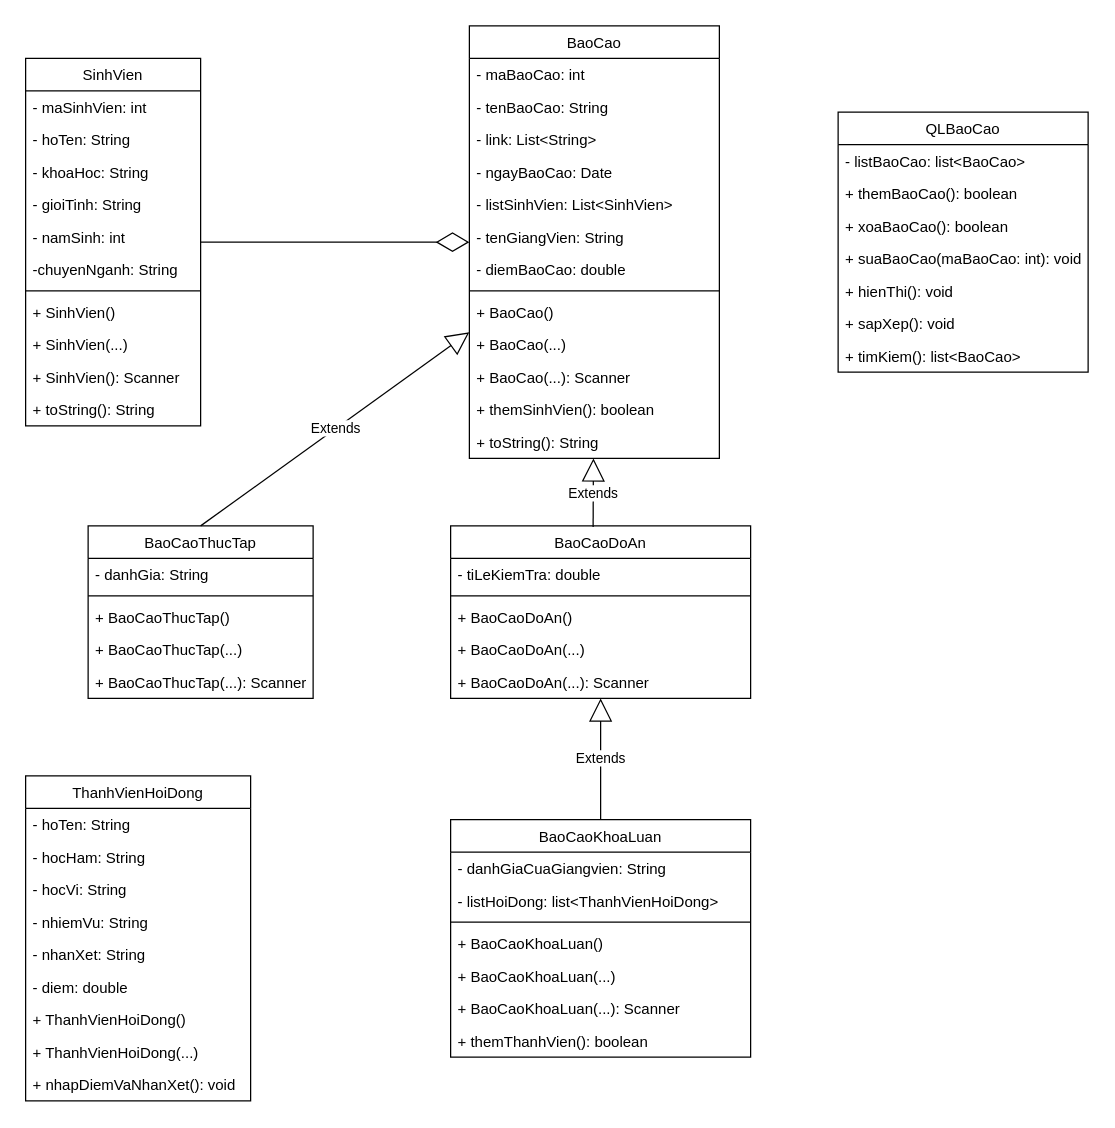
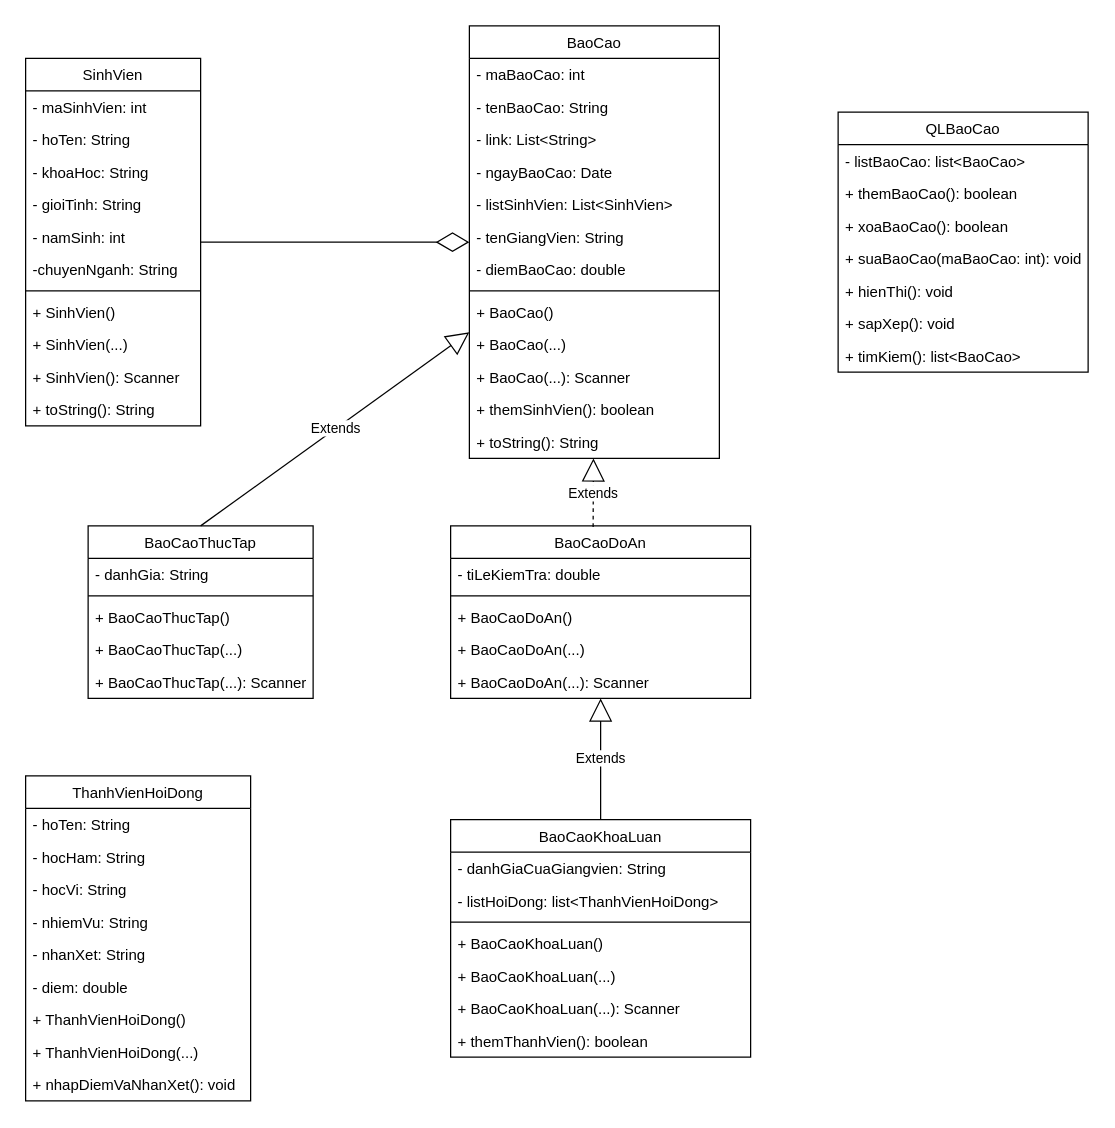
(593, 513) -> (593, 513)
